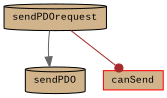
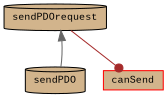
(49, 44) -> (62, 54)
